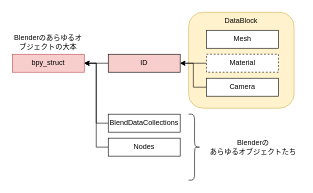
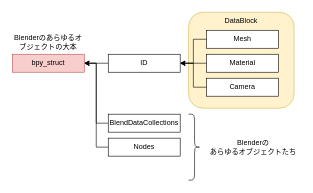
none -> (194, 43)
(144, 63) -> (144, 63)
(243, 63) -> (243, 63)
